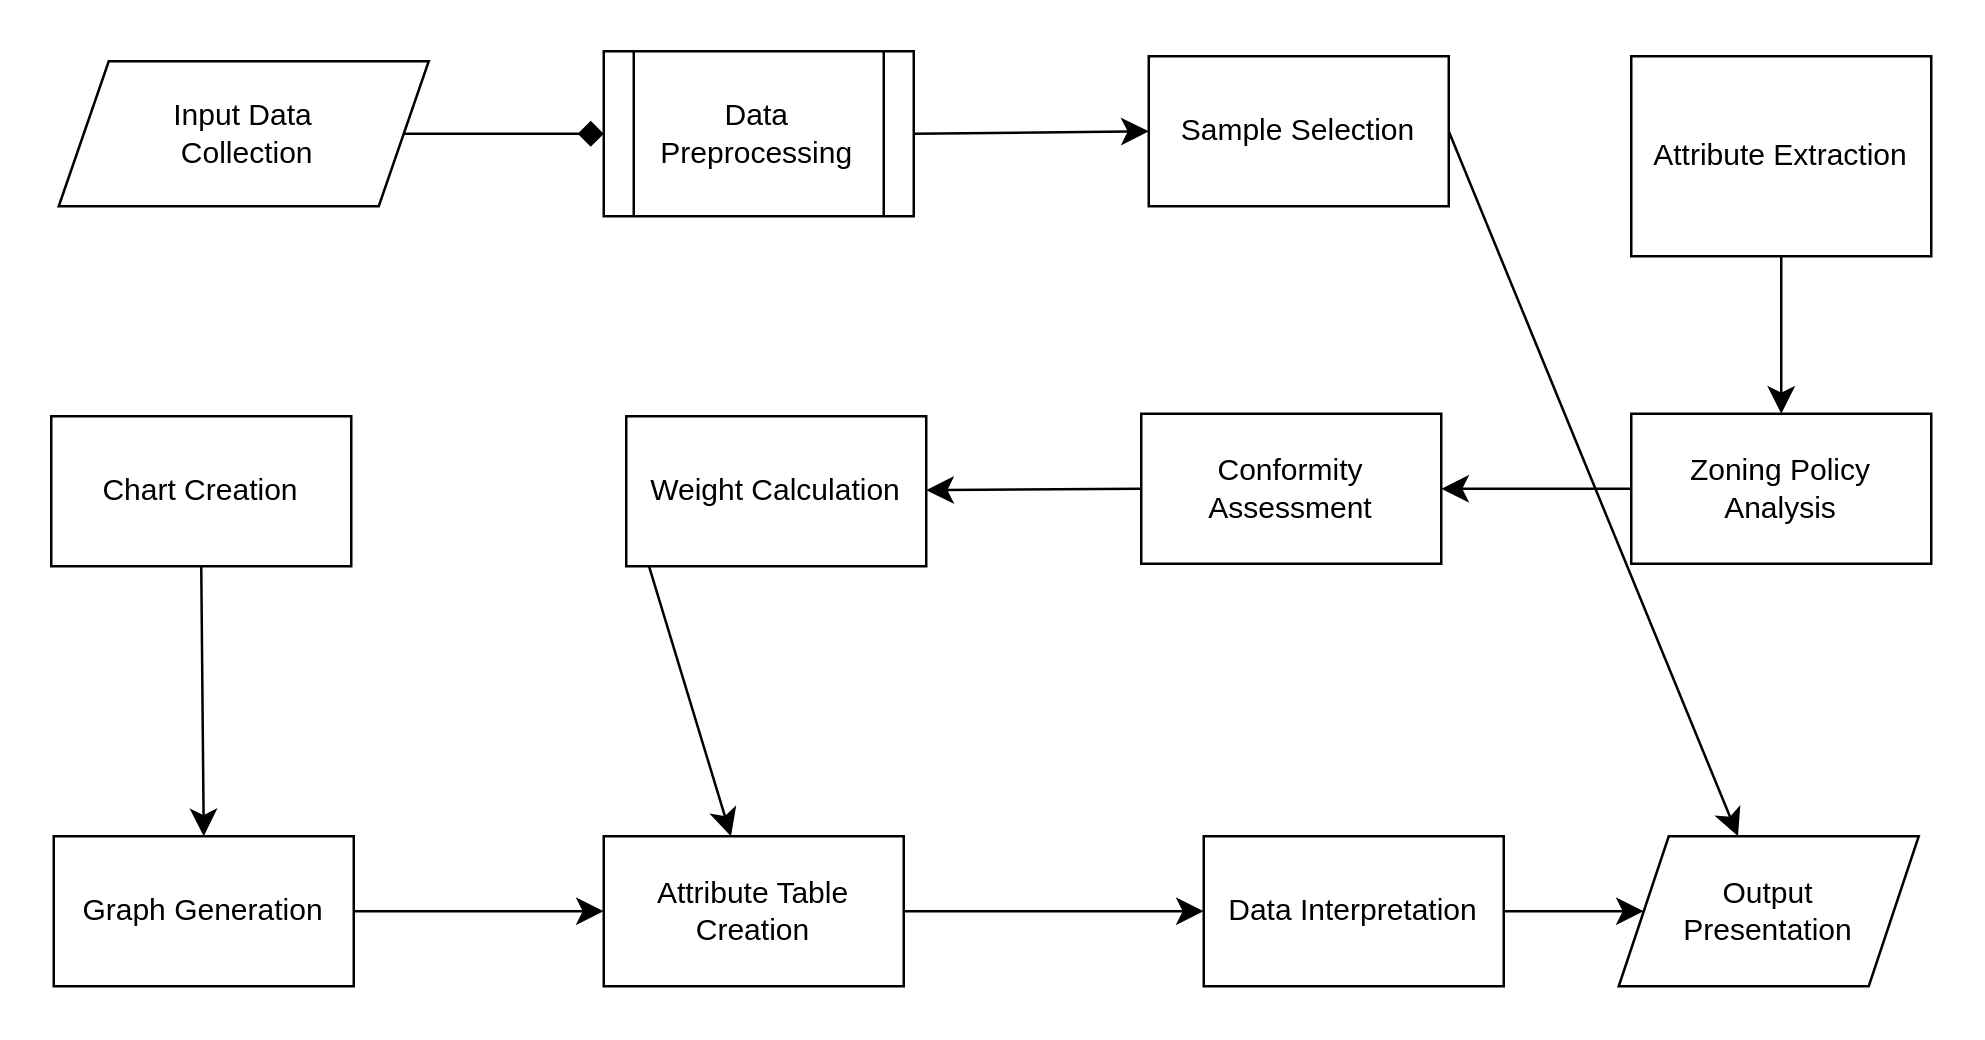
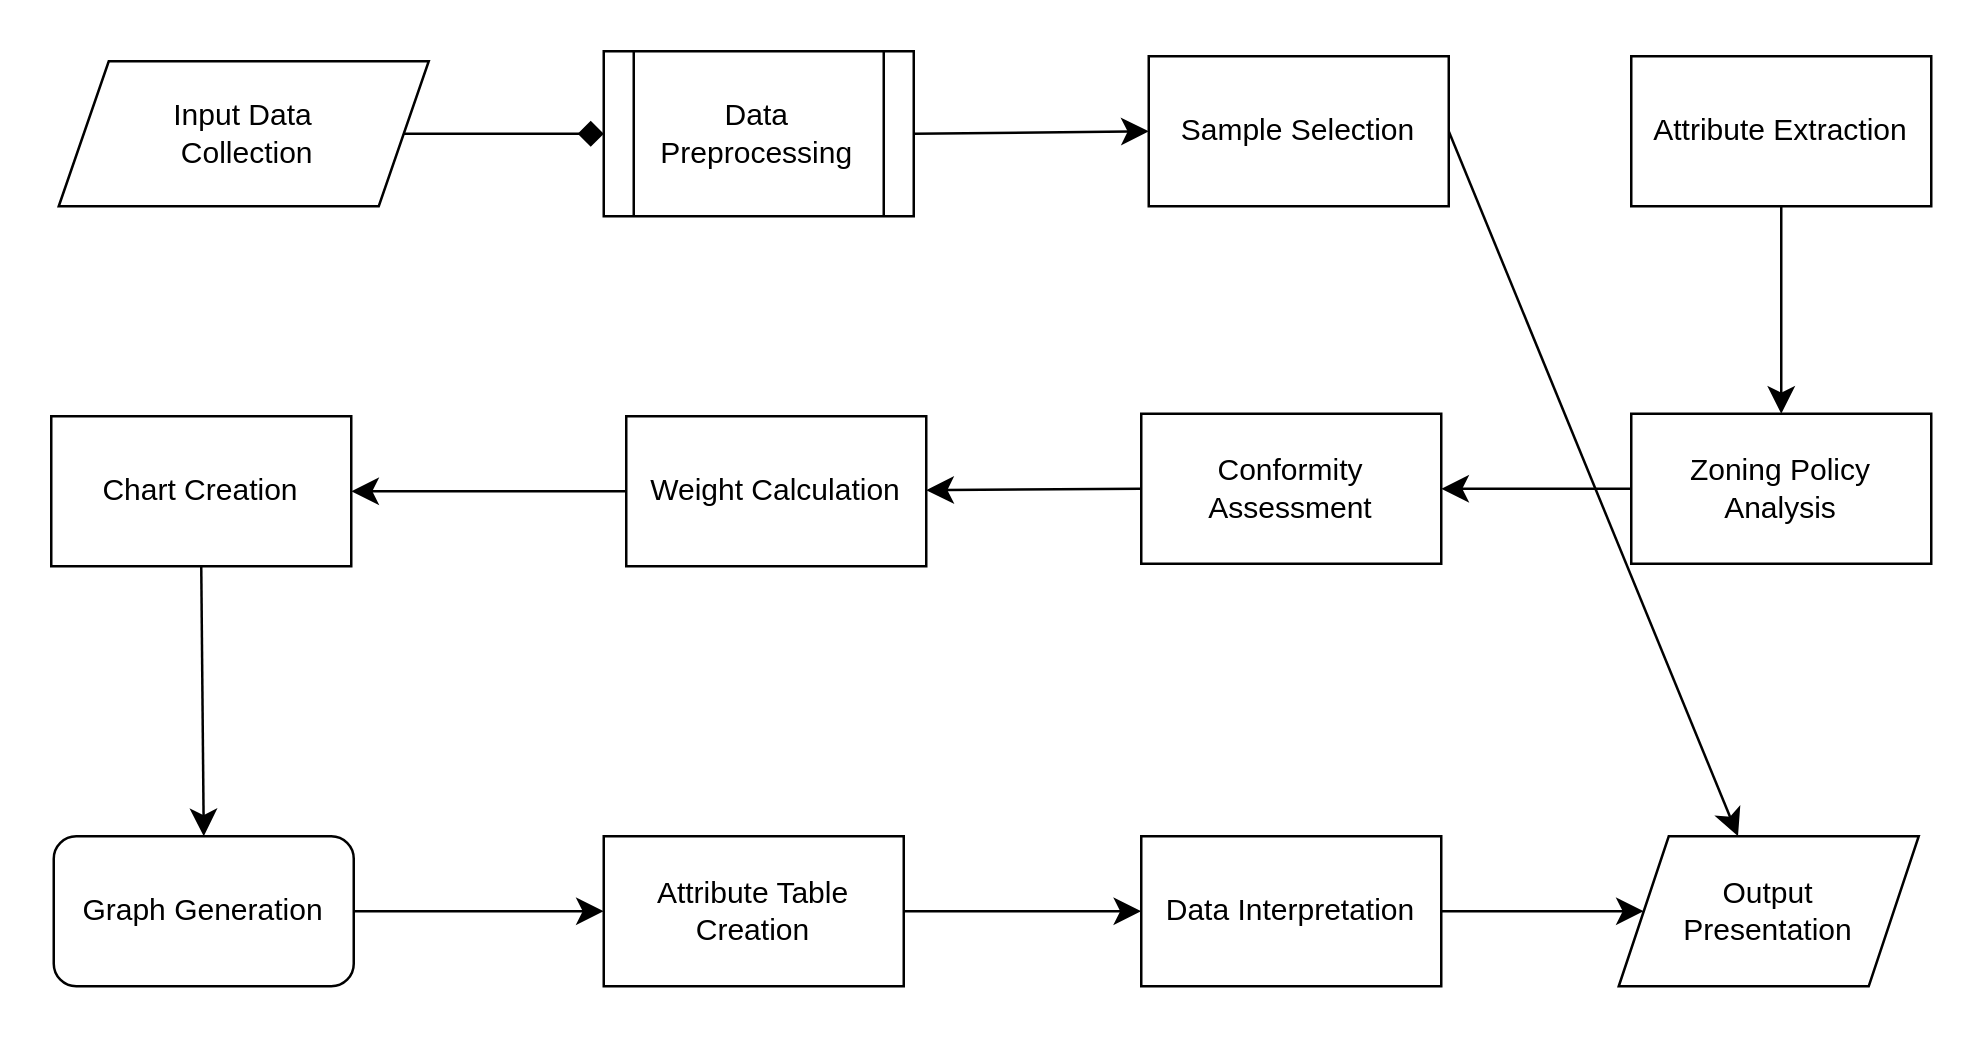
(1781, 156) -> (1781, 131)
(687, 691) -> (497, 491)
(204, 911) -> (204, 911)
(1354, 911) -> (1291, 911)
